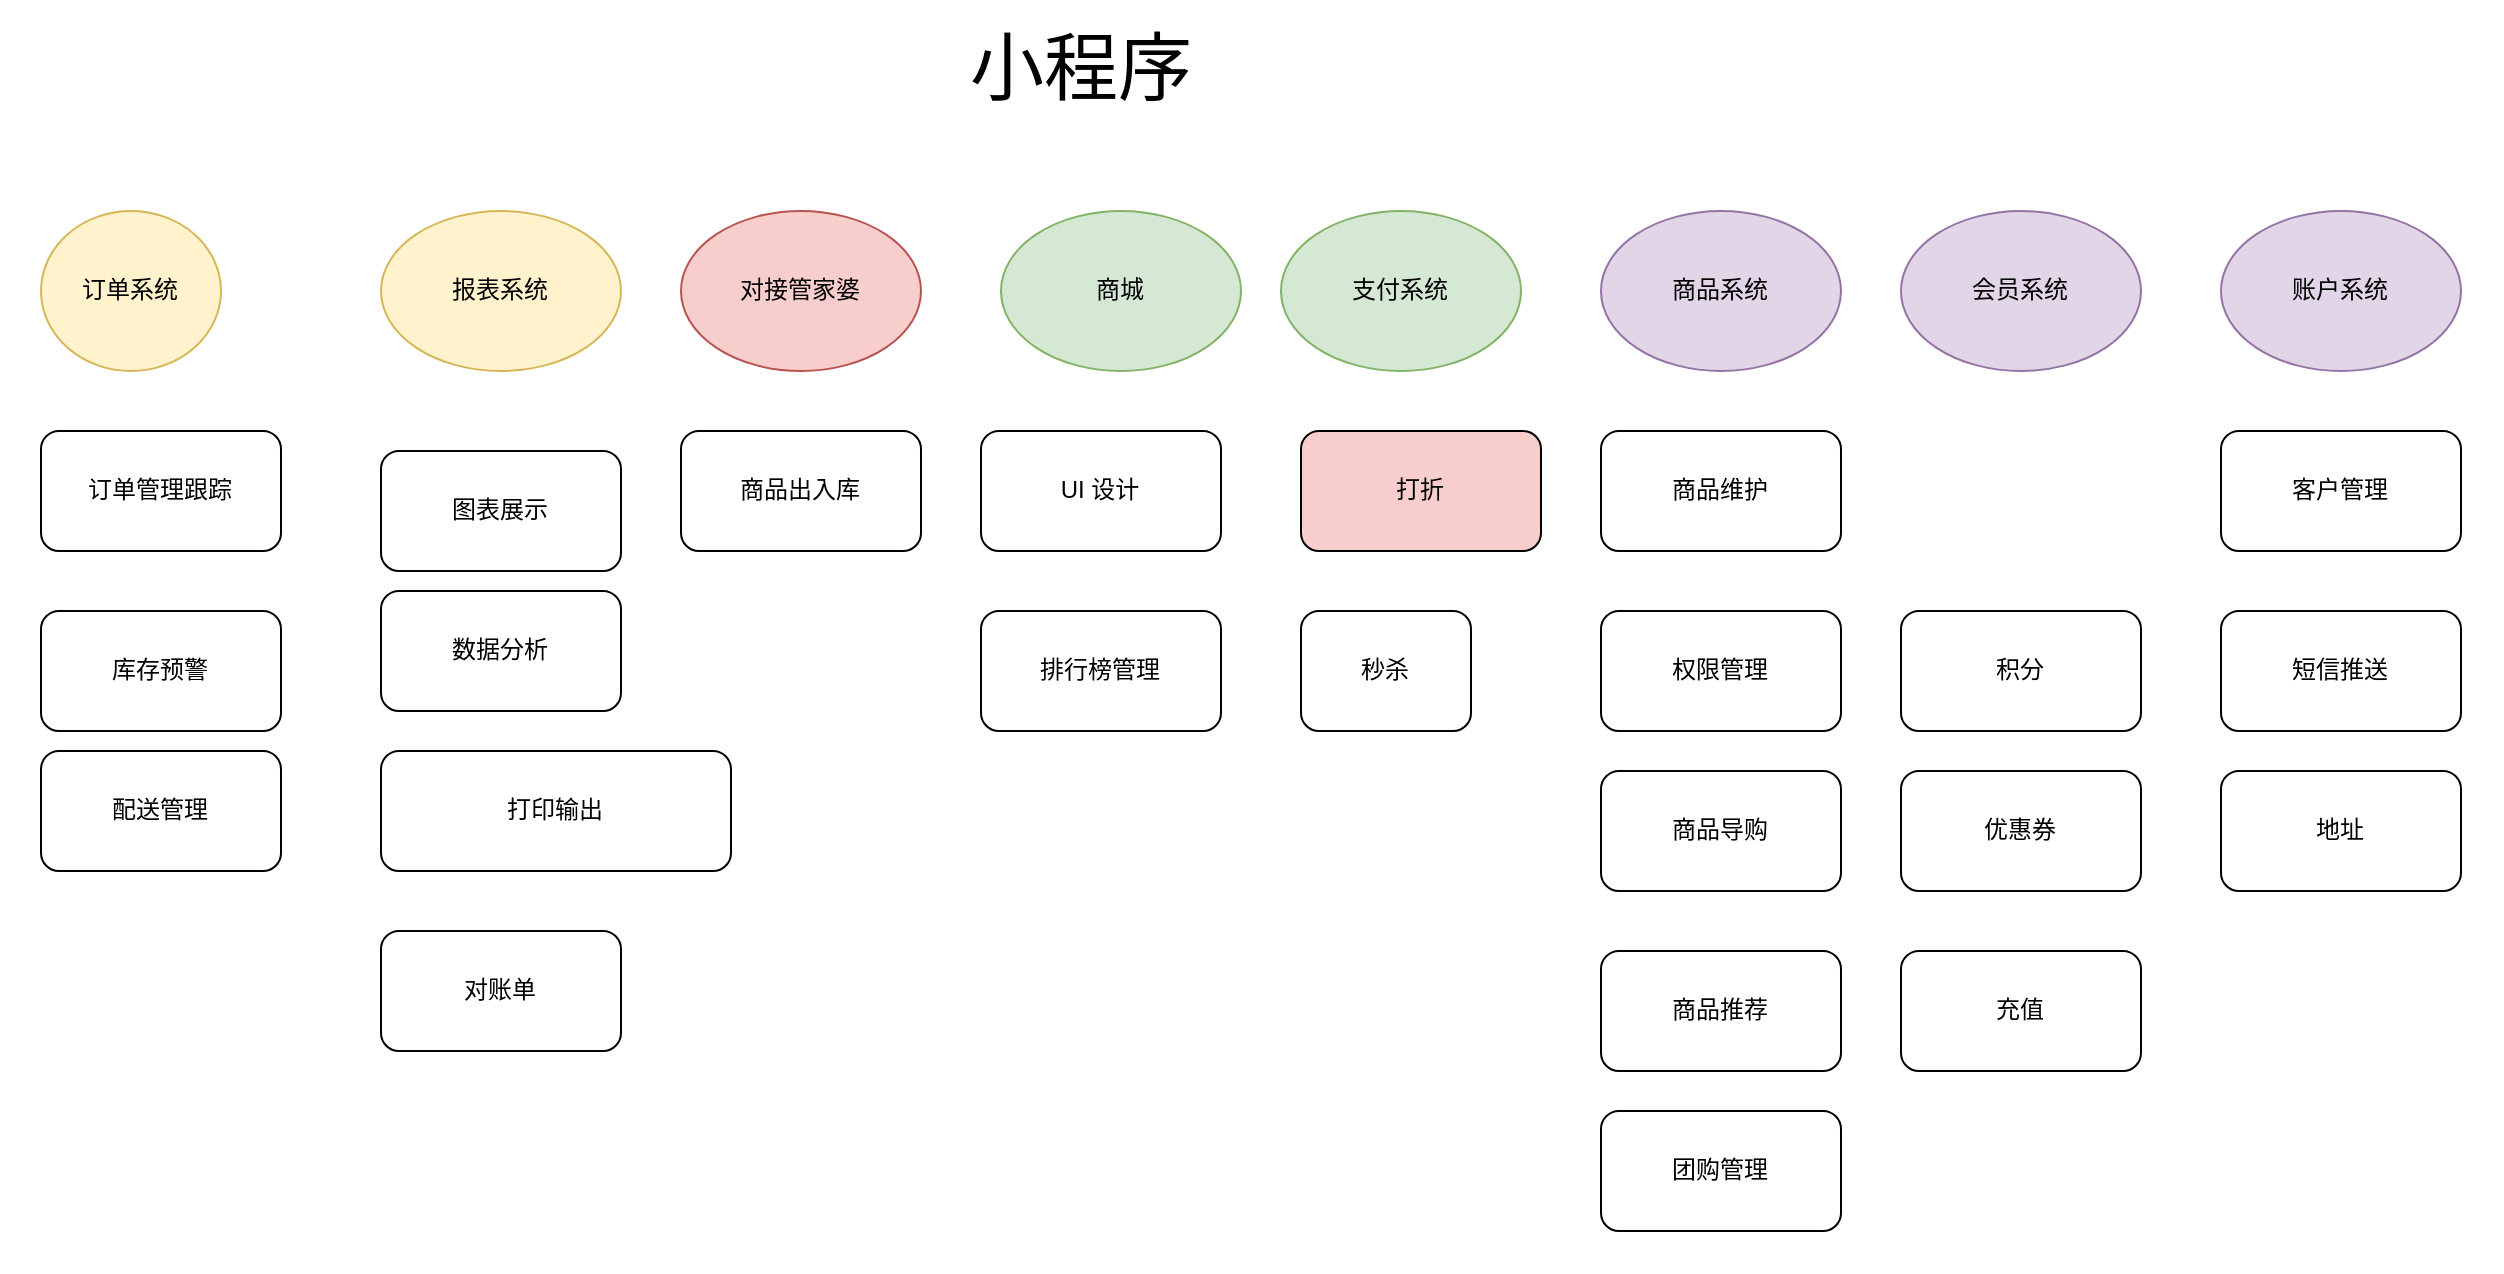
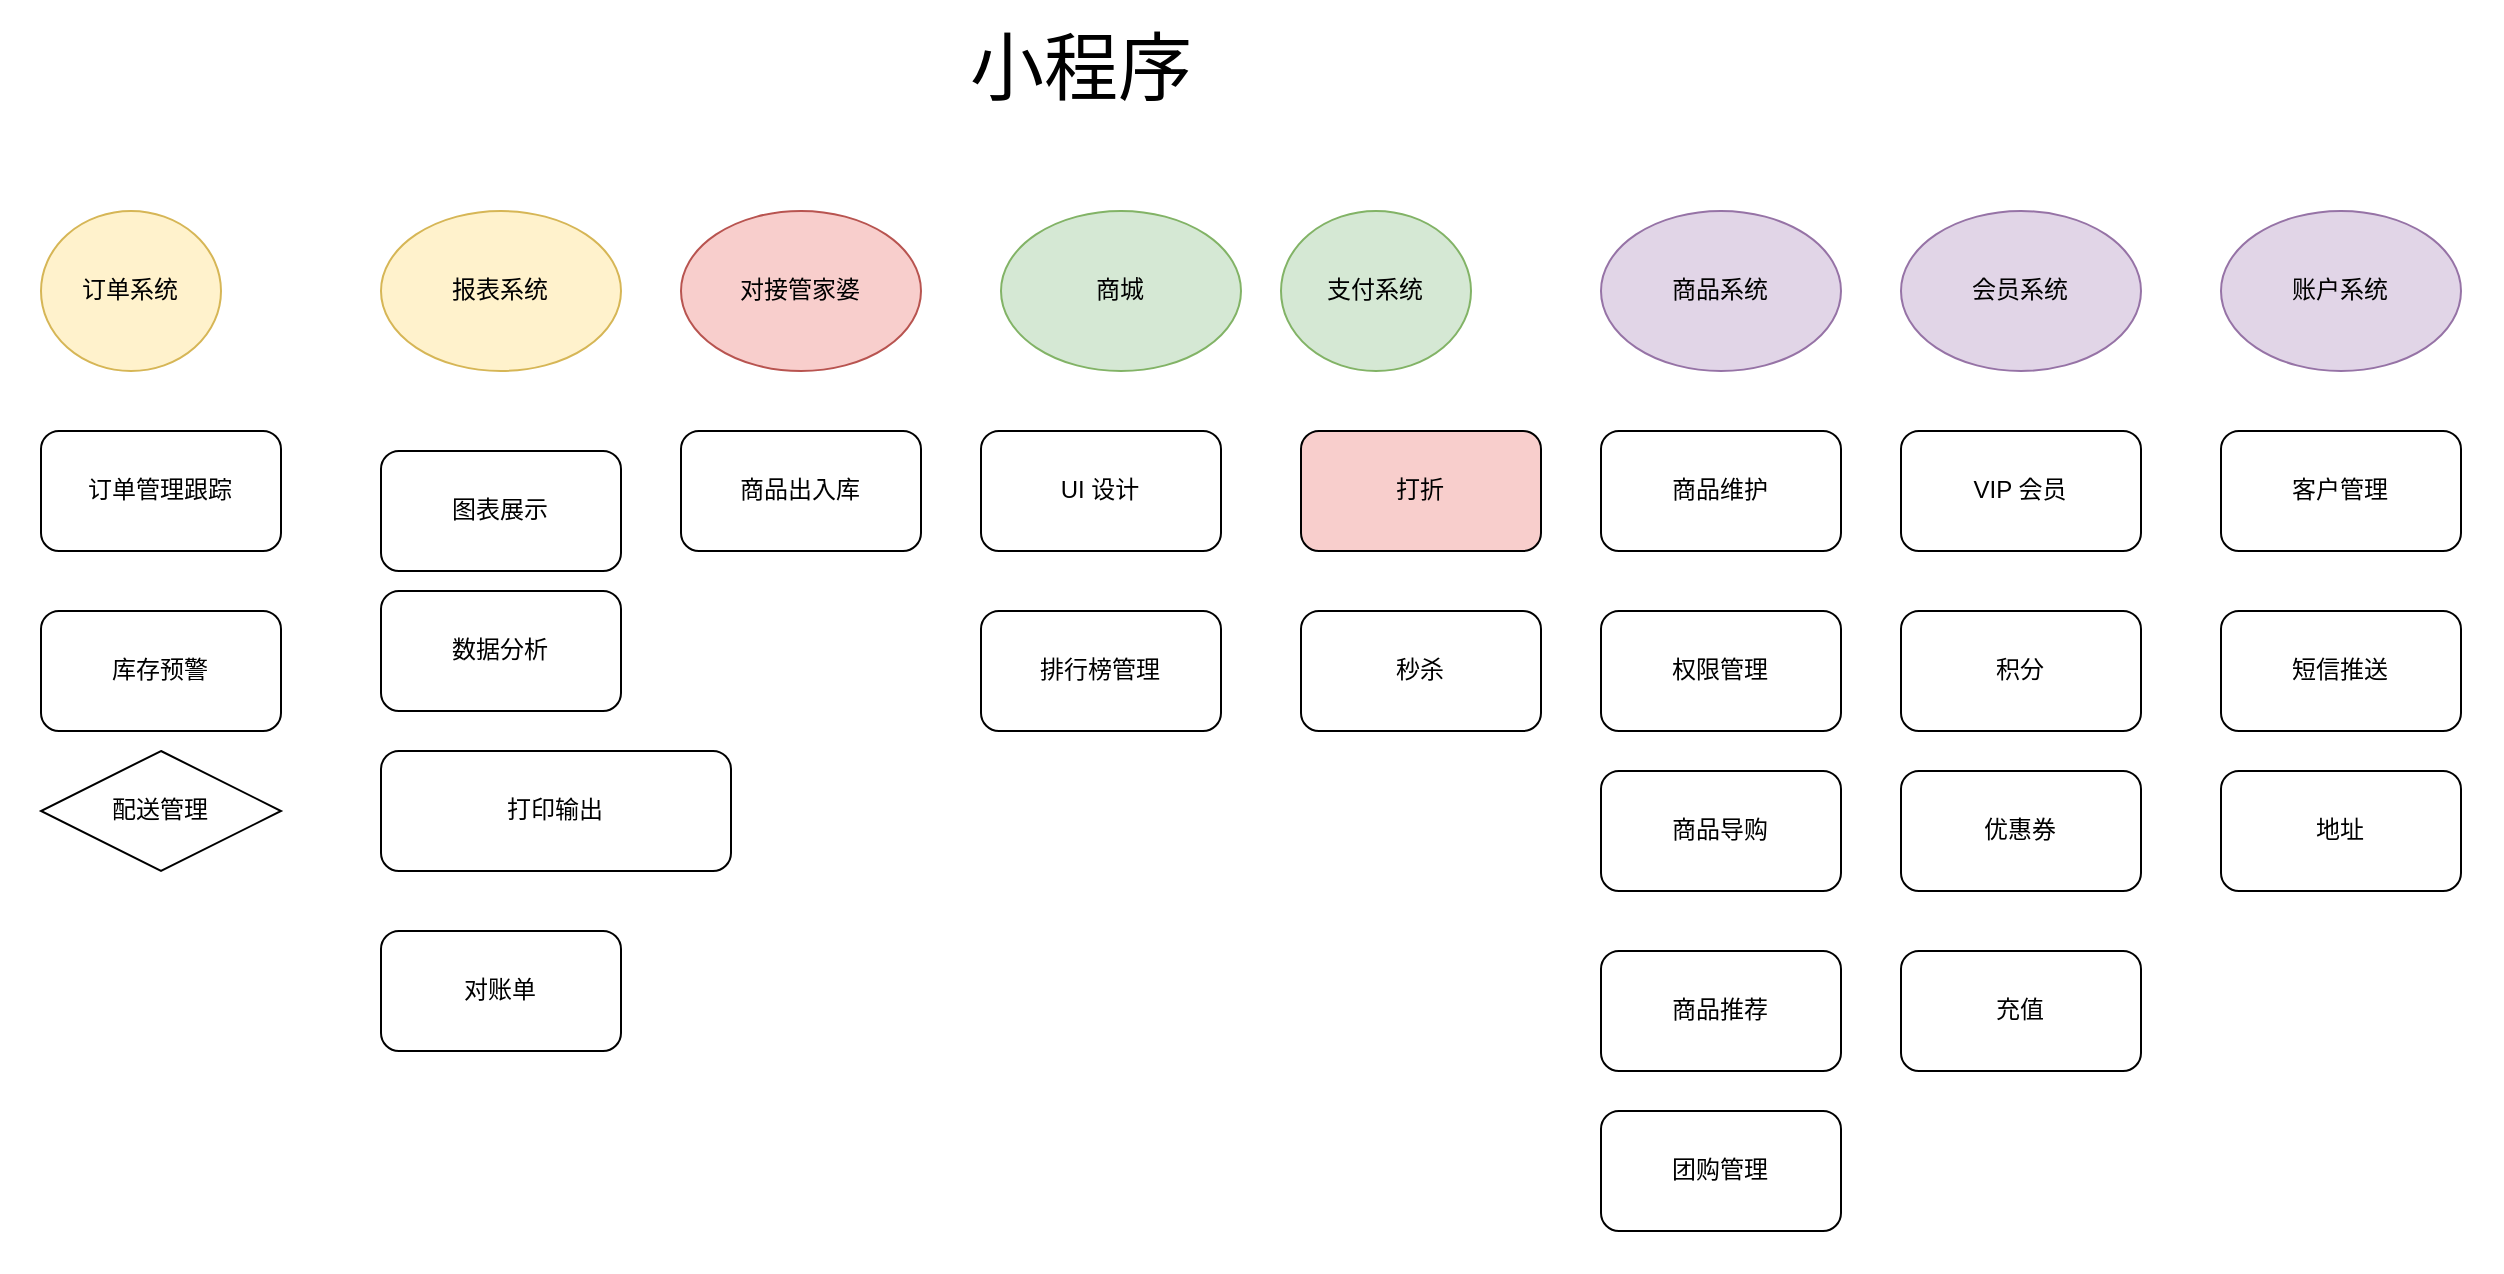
(1401, 291) -> (1376, 291)
none -> (2021, 491)
(1386, 671) -> (1421, 671)
(161, 811) -> (161, 811)
